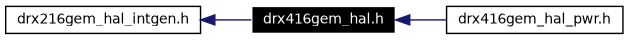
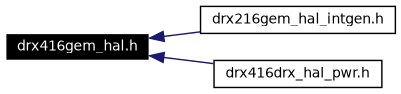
(233, 20) -> (182, 34)
(535, 20) -> (298, 74)
